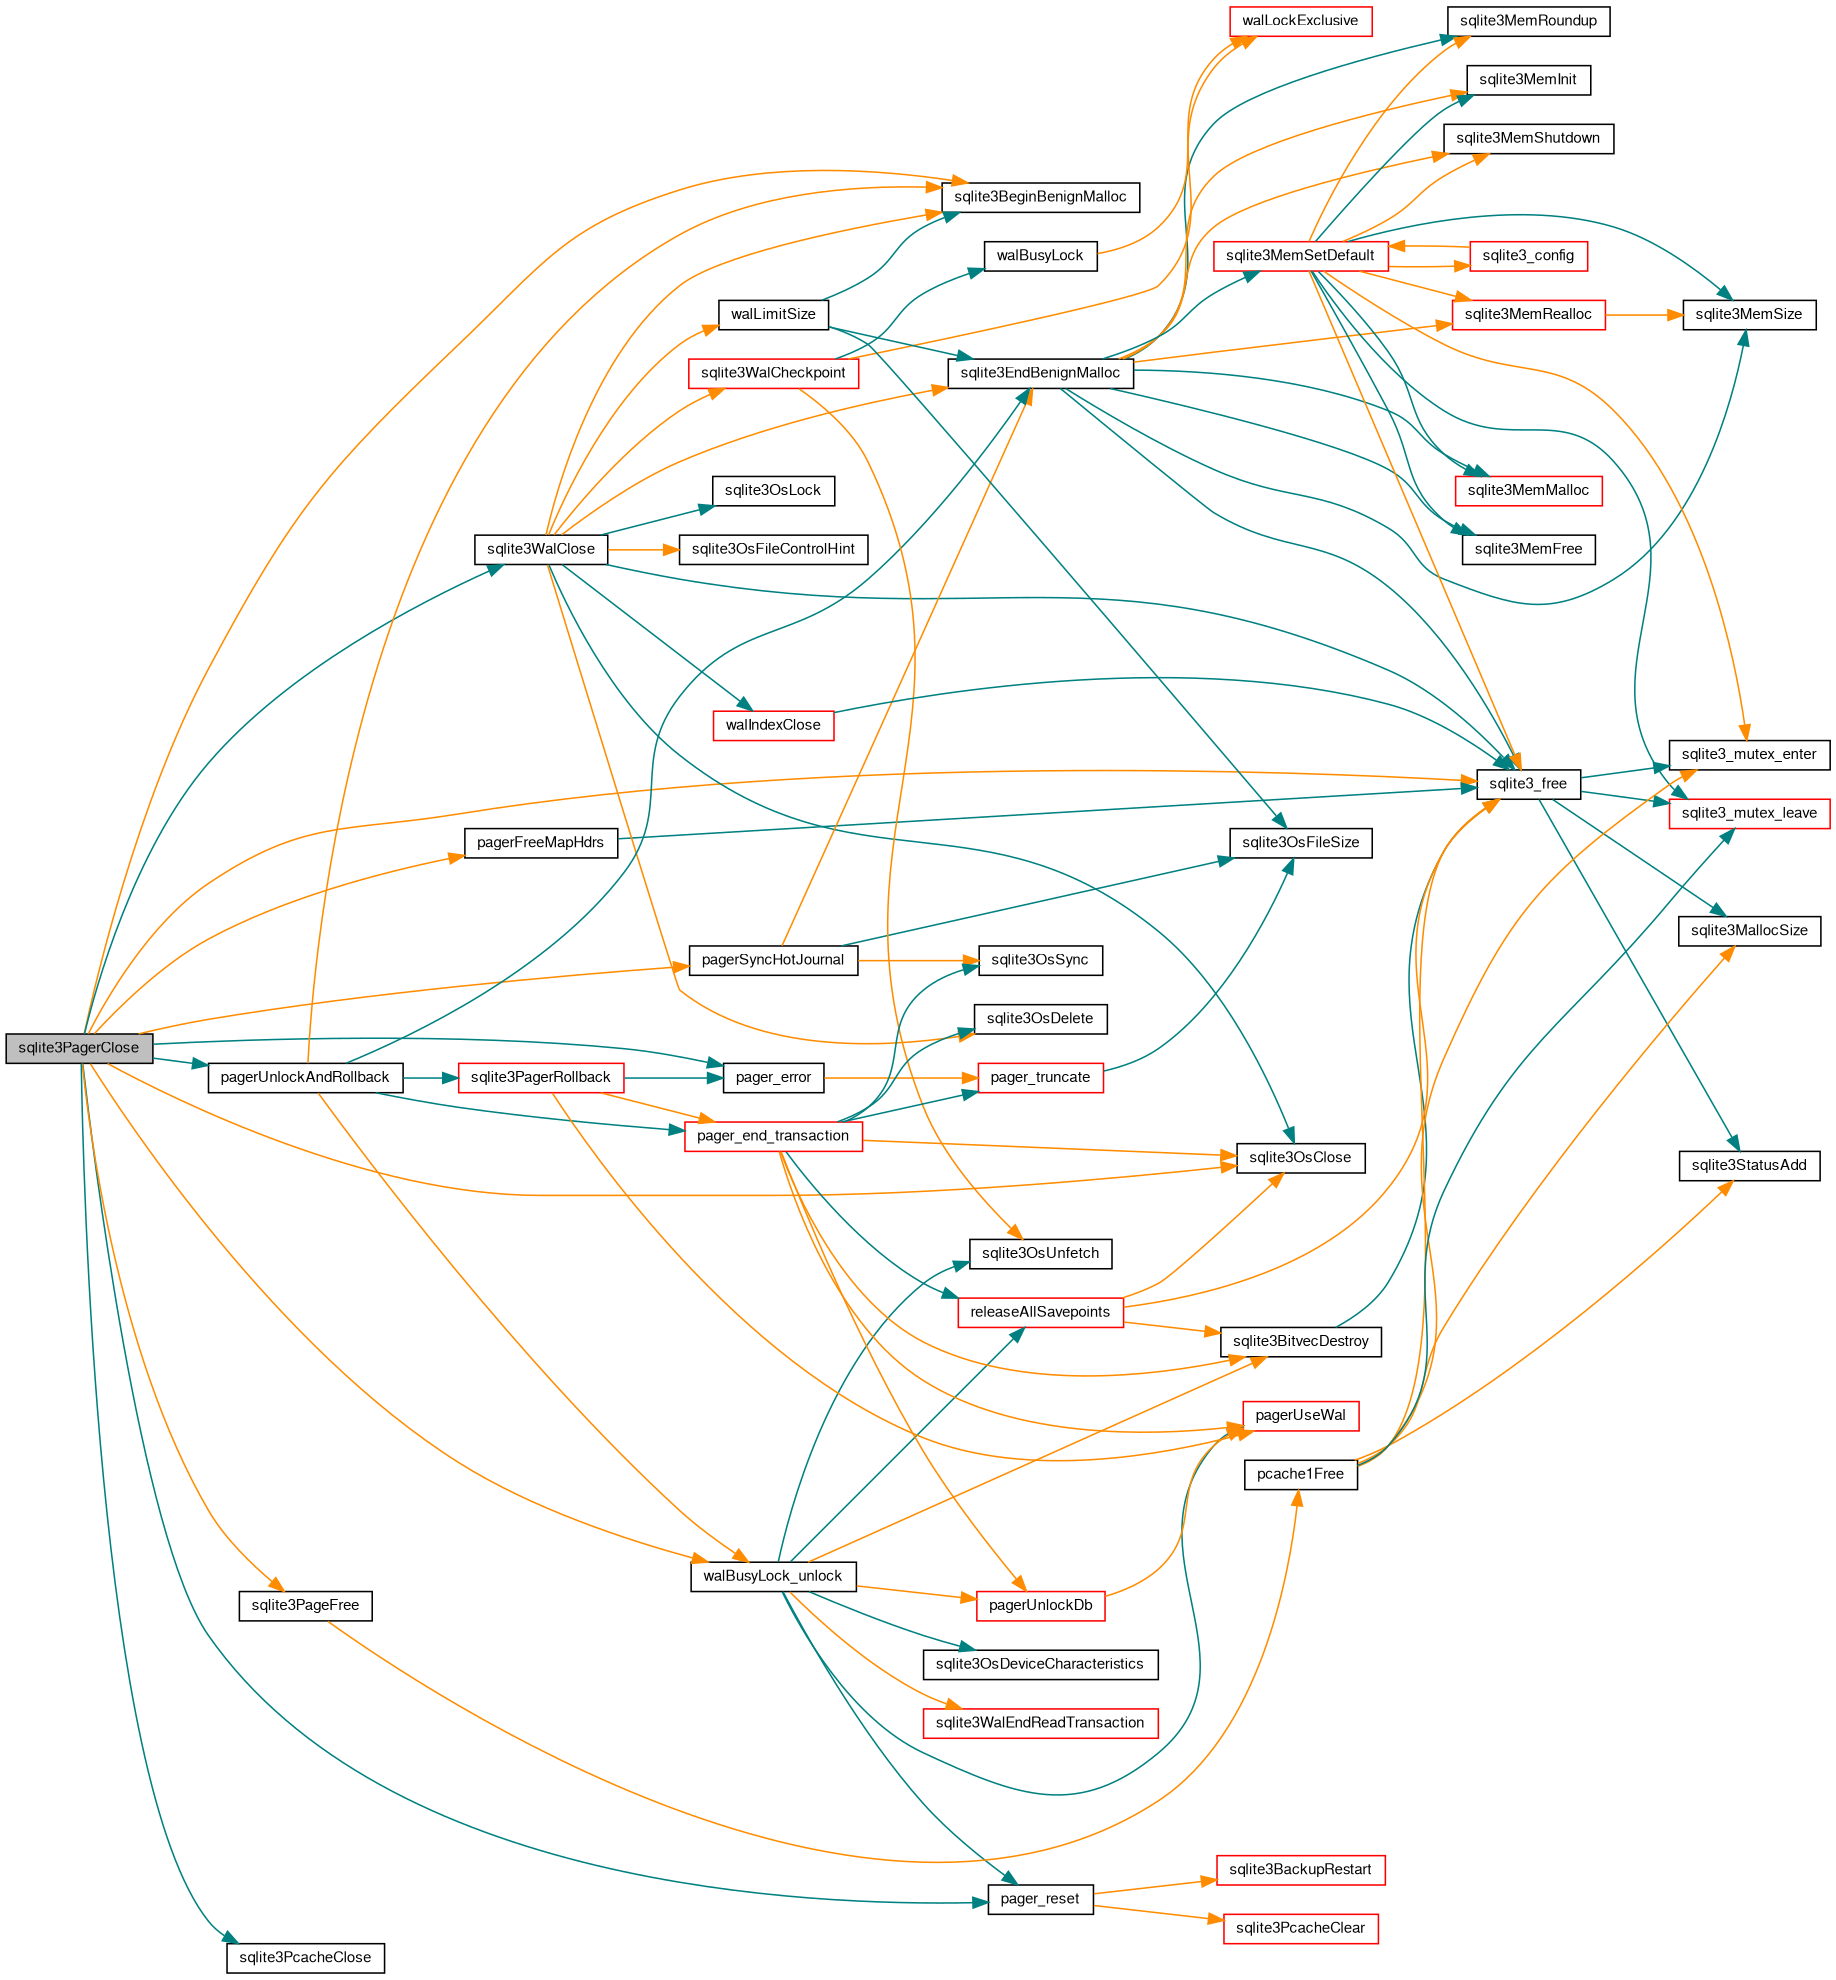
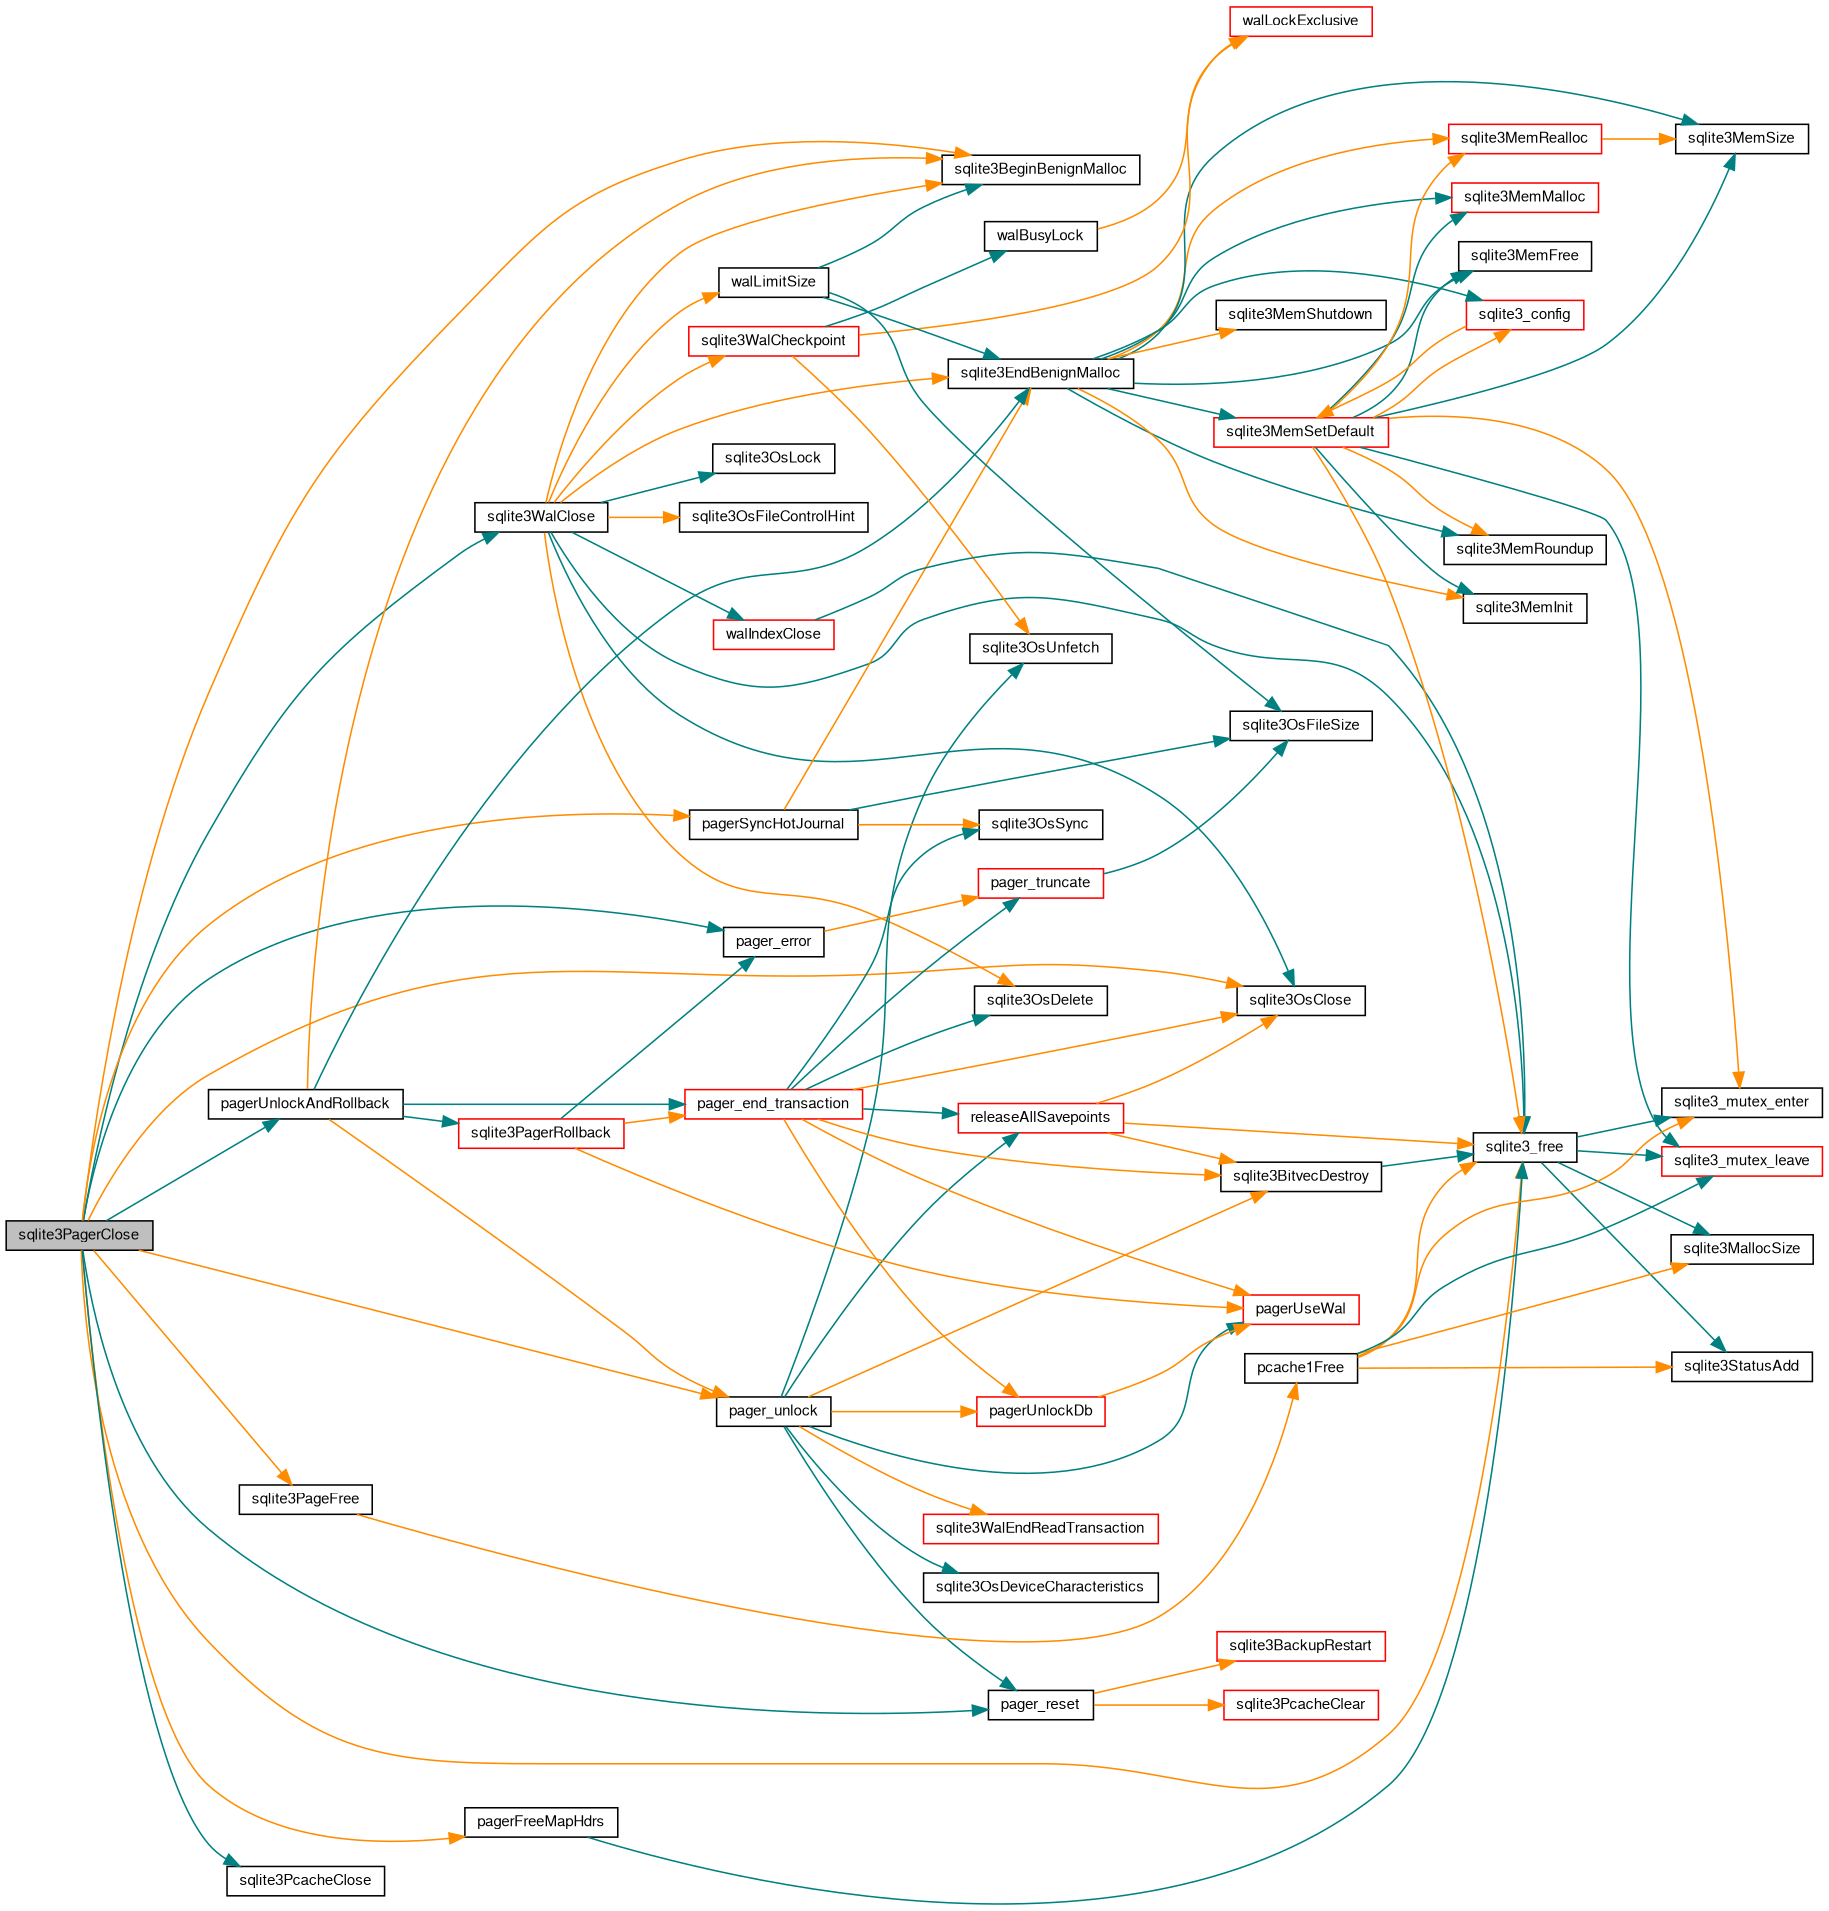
(1410, 203) -> none
(1310, 548) -> (1269, 274)
(774, 1577) -> (774, 1412)
